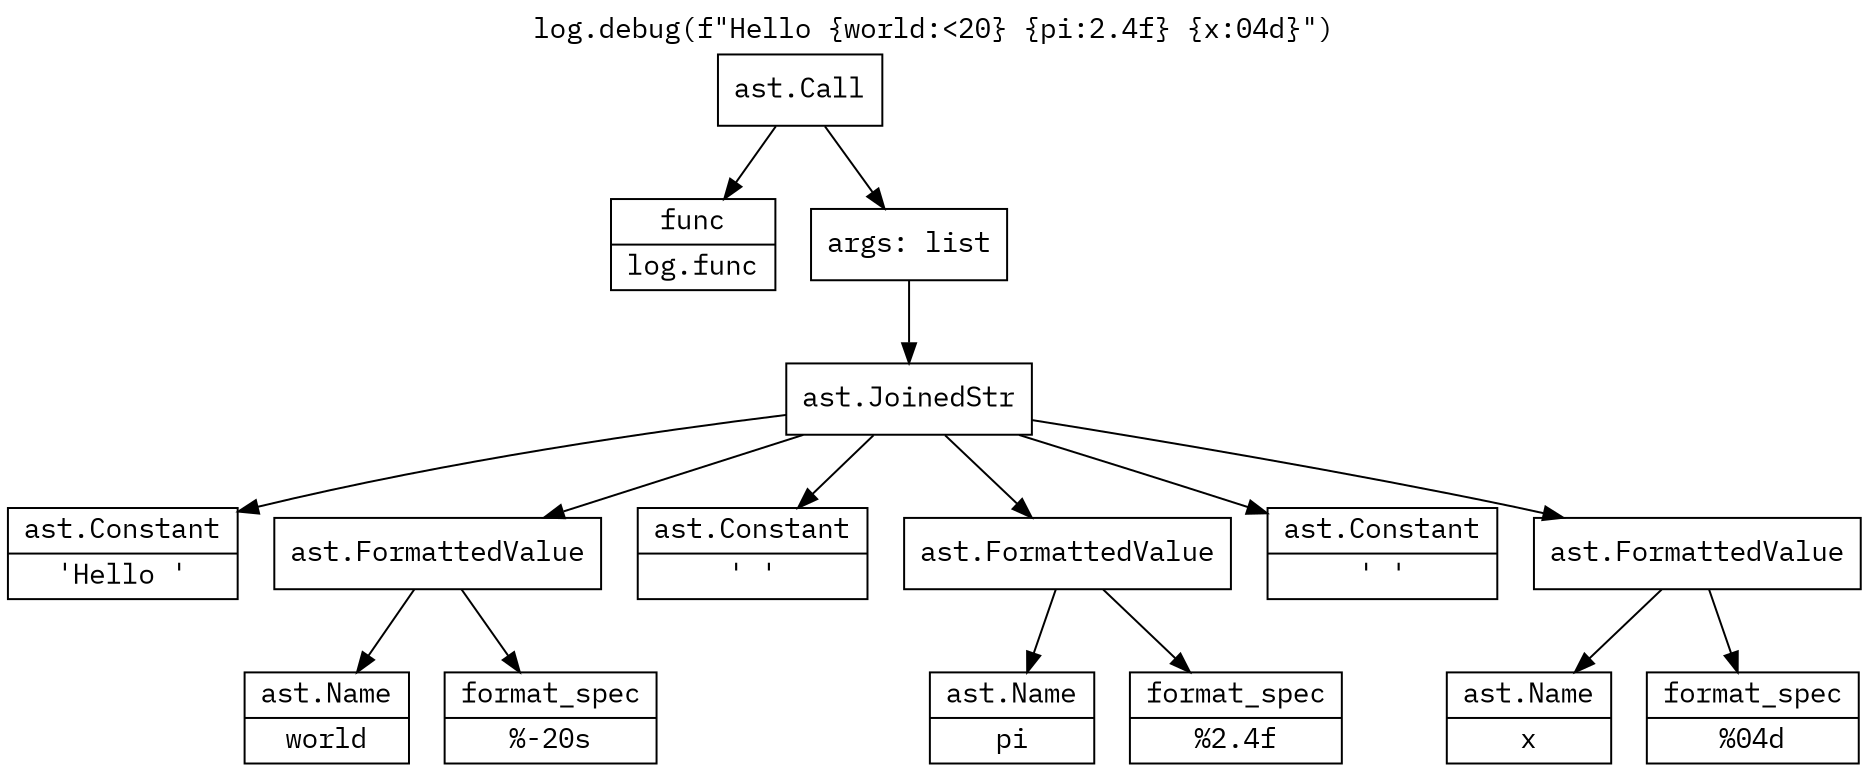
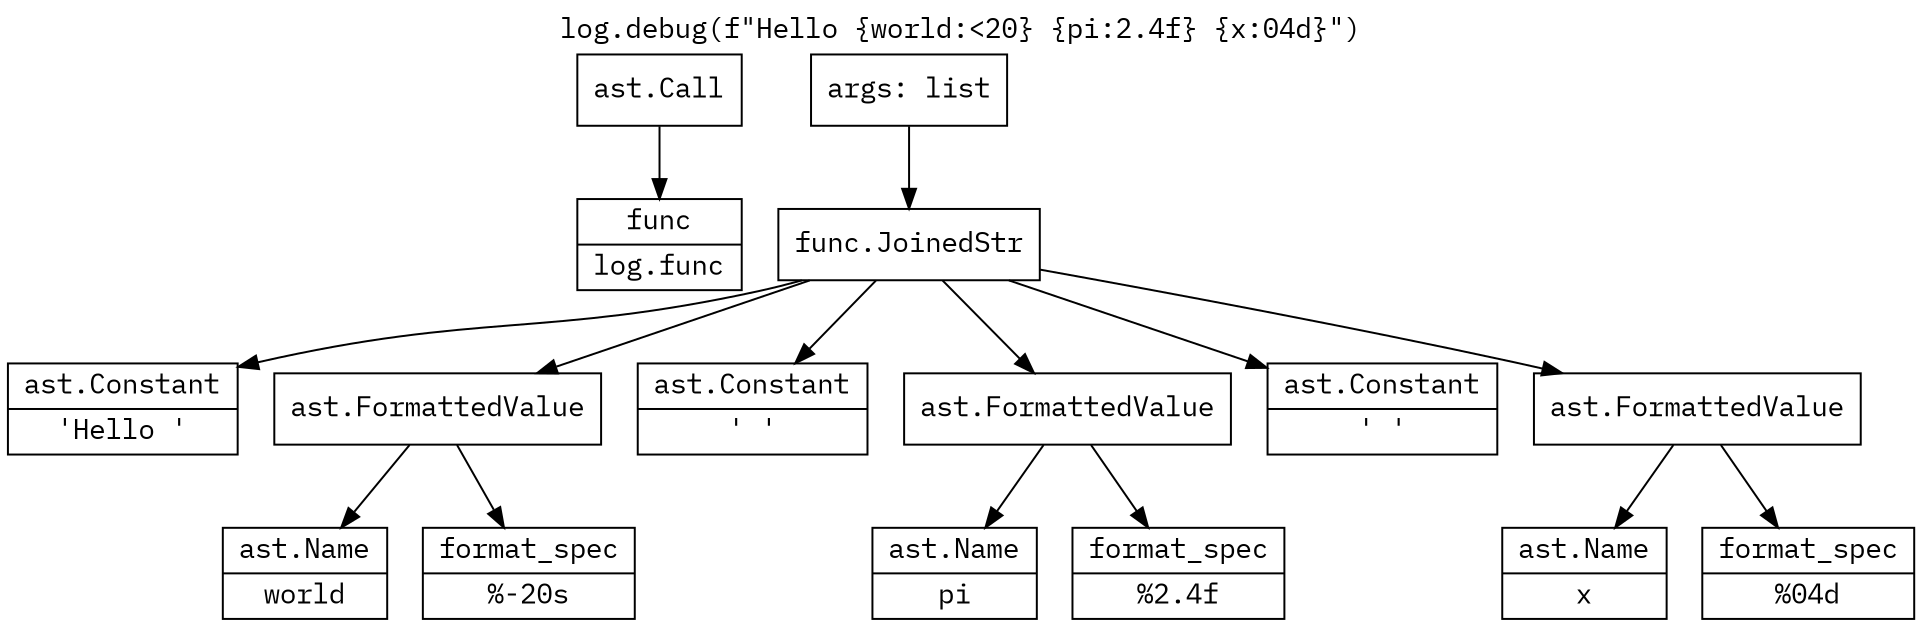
(849, 159) -> none
(909, 399) -> (909, 245)
